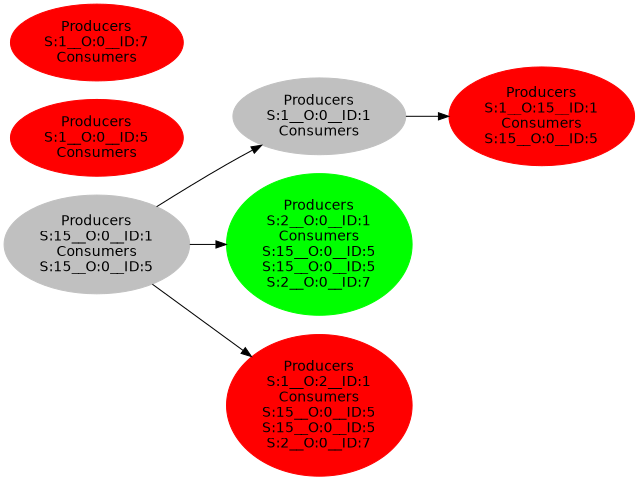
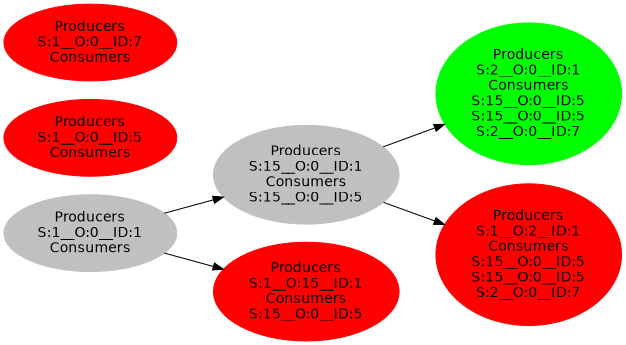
(204, 178) -> (189, 207)
